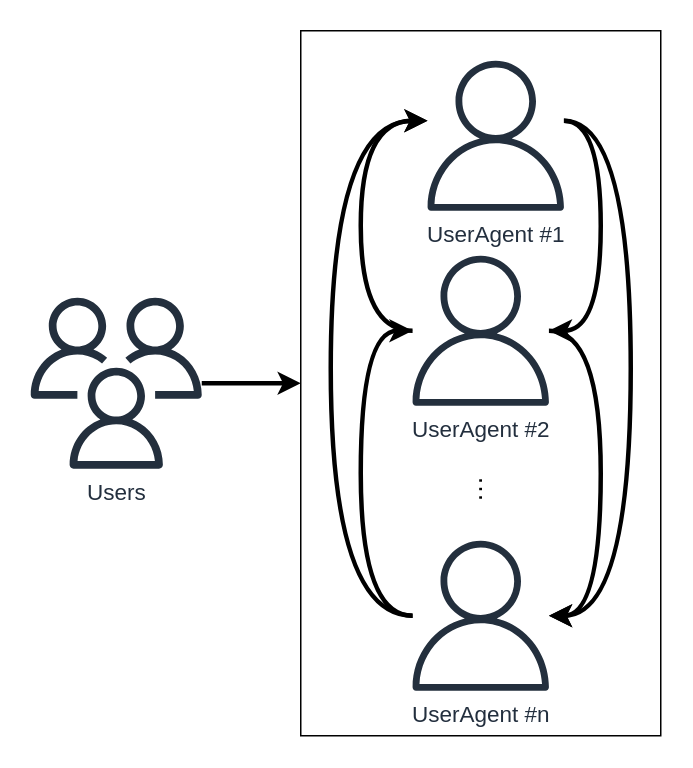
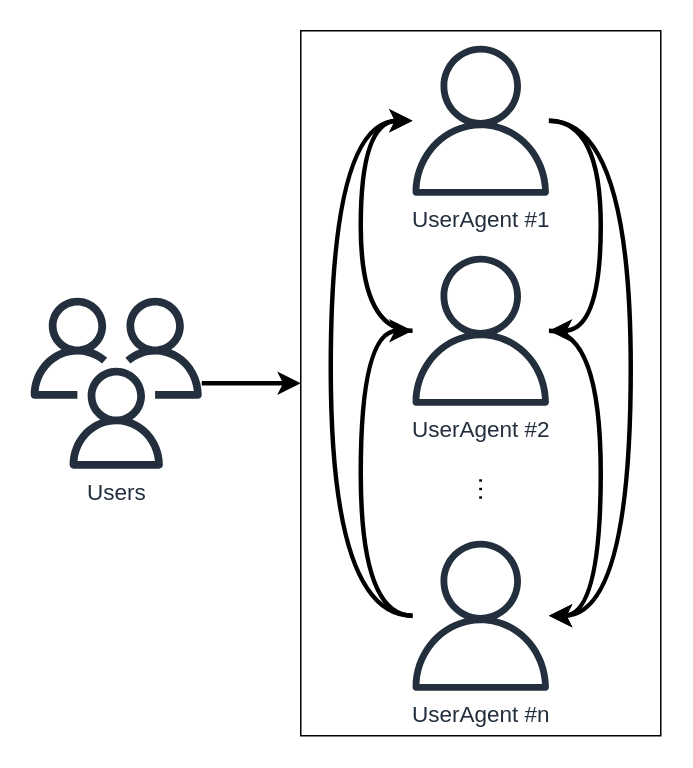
(496, 136) -> (481, 121)
